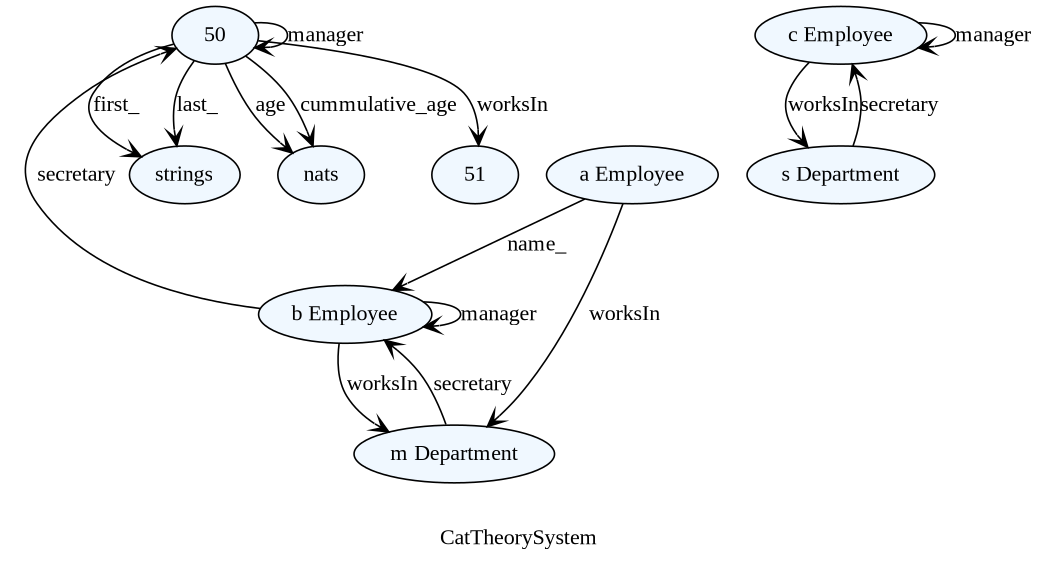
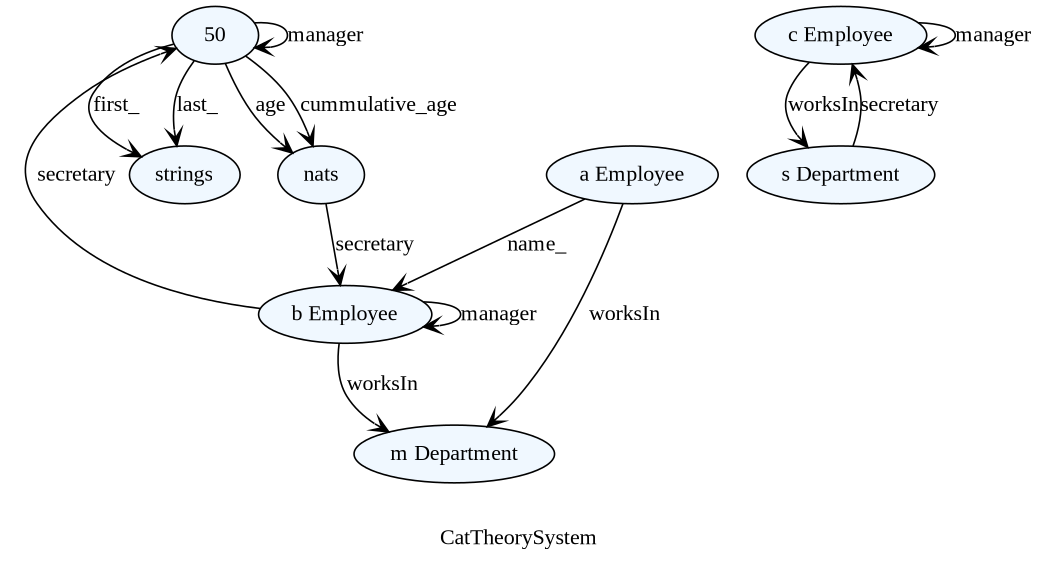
(475, 175) -> none
(427, 384) -> (332, 237)
